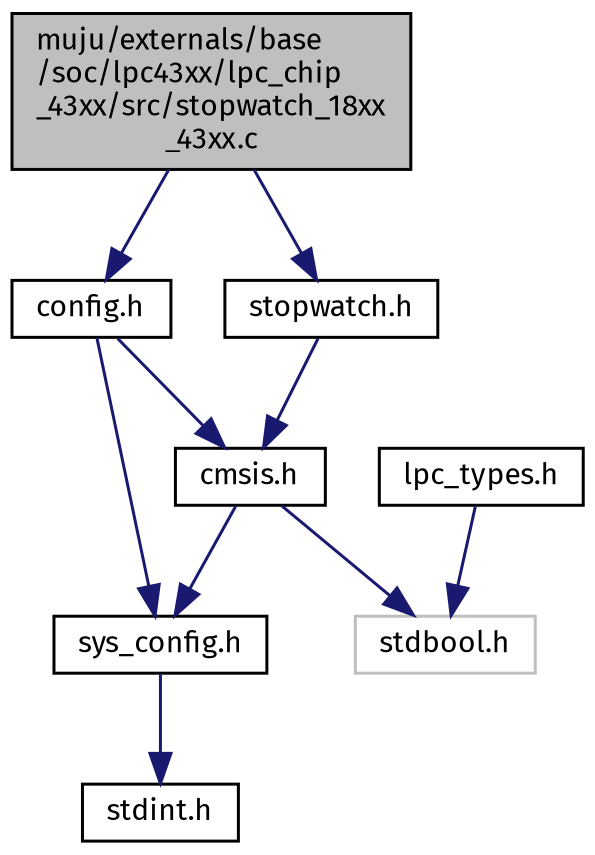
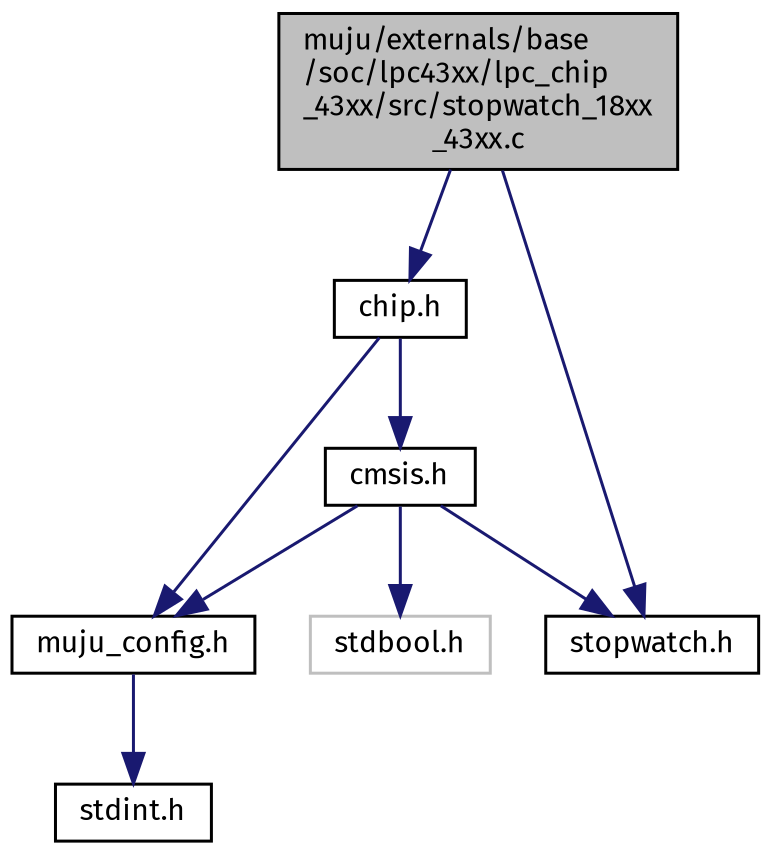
(91, 309) -> (400, 309)
(298, 379) -> (514, 553)
(481, 477) -> none
(160, 645) -> (133, 645)
